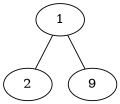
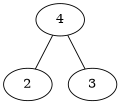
(60, 20) -> (60, 20)
(93, 84) -> (93, 84)
